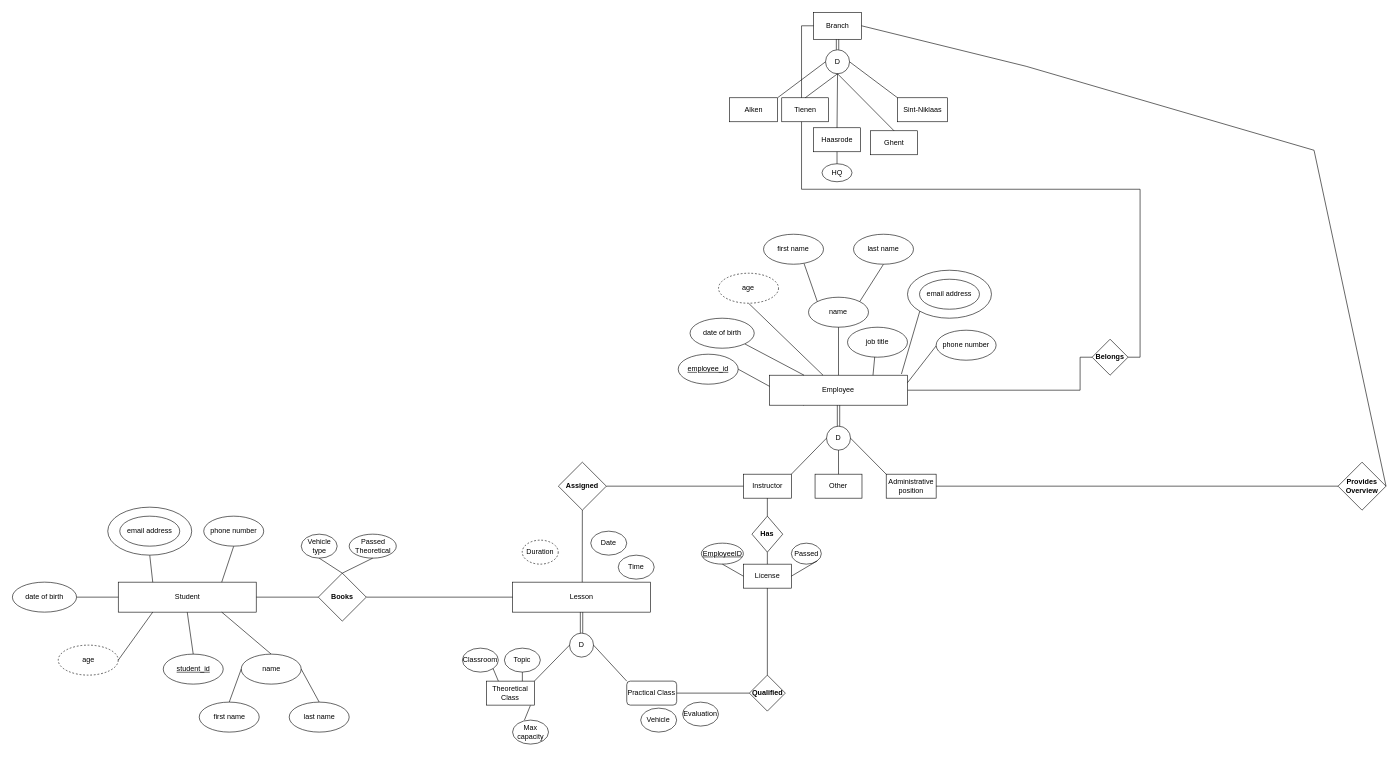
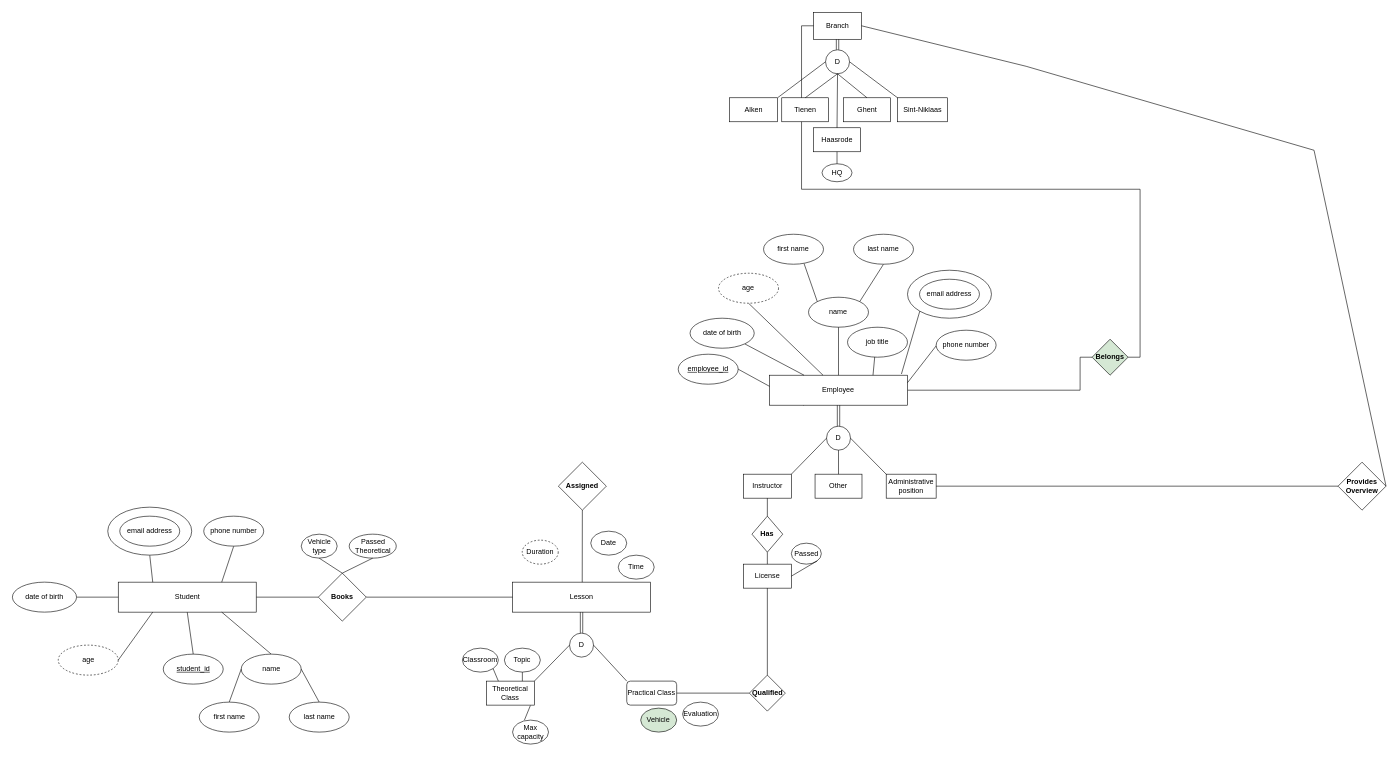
(894, 143) -> (867, 110)
(1110, 357) -> (1110, 357)
(675, 486) -> none
(722, 554) -> none
(733, 570) -> none
(659, 720) -> (659, 720)
